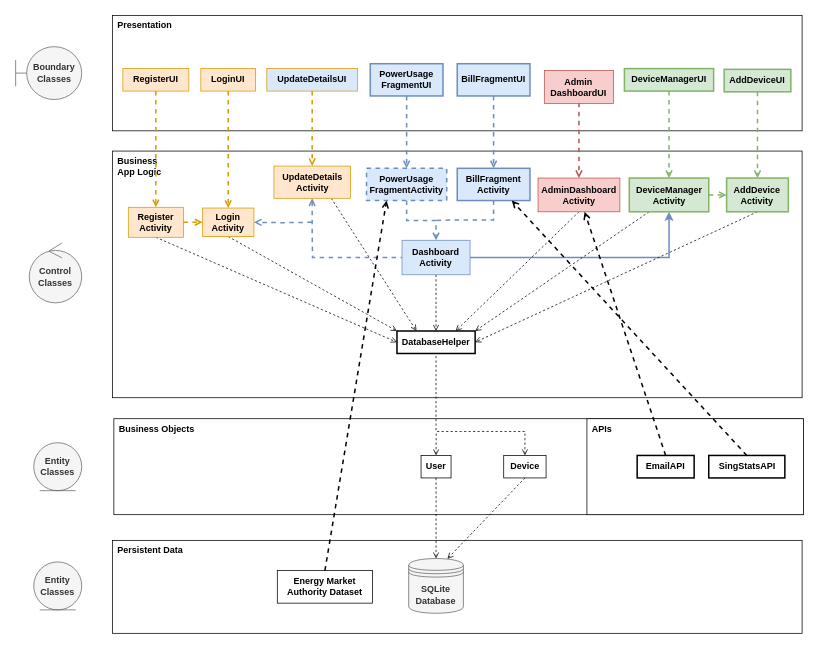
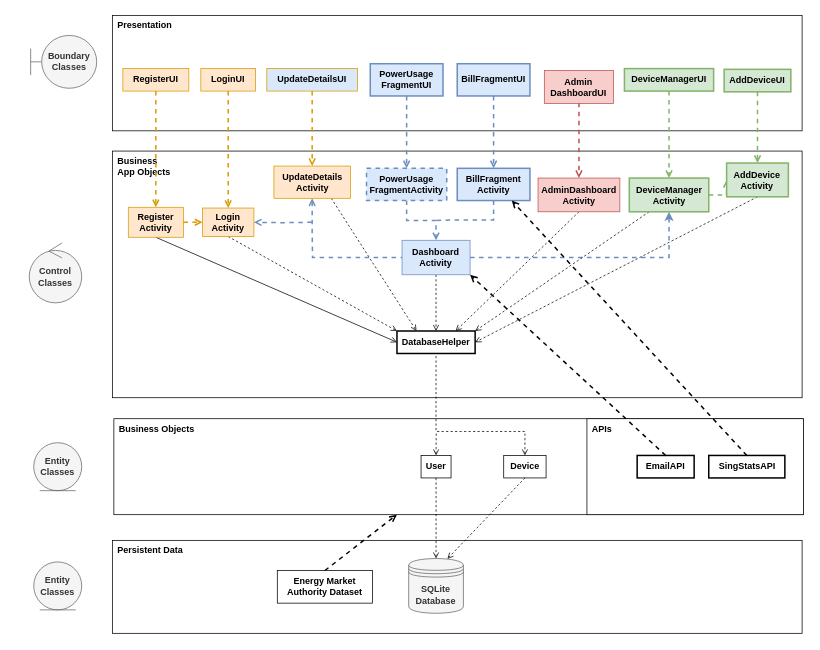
(48, 73) -> (63, 62)
(138, 167) -> (144, 167)
(757, 195) -> (757, 180)
(575, 258) -> (575, 258)
(261, 283) -> (261, 283)
(355, 388) -> (359, 544)
(643, 389) -> (569, 366)
